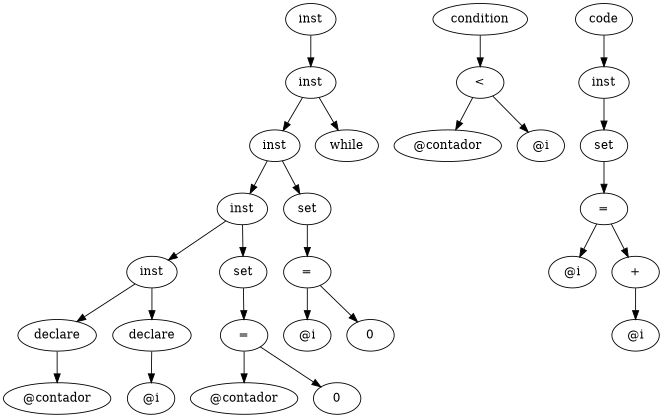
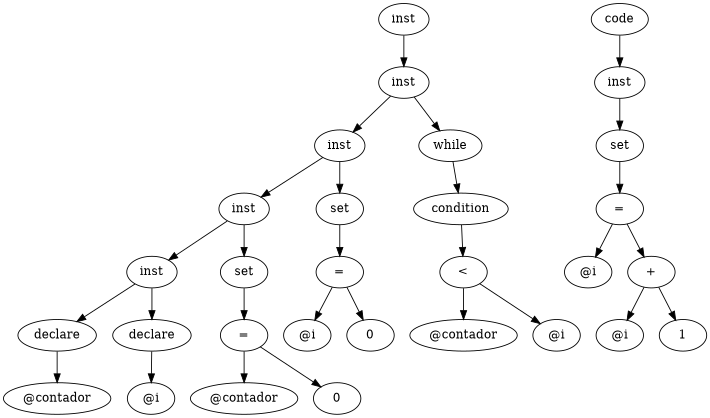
none -> (455, 173)
none -> (683, 335)
